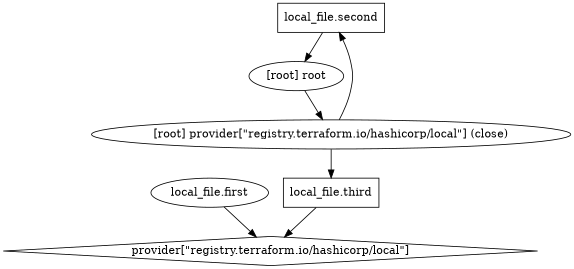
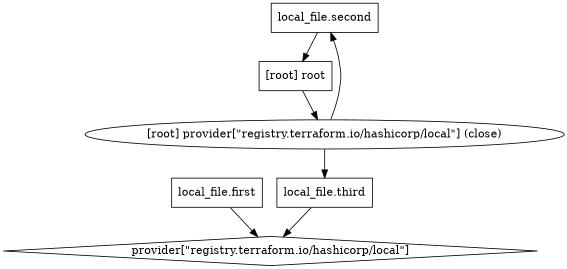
(296, 76) -> (296, 76)
(210, 193) -> (217, 193)
